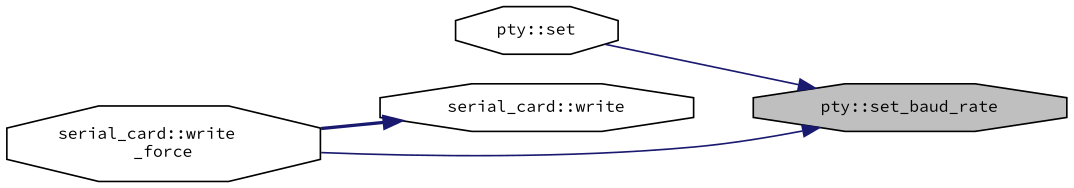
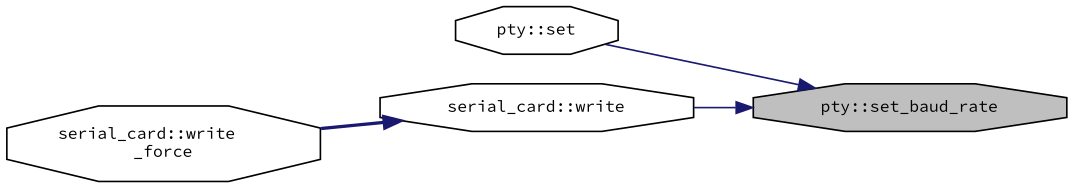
(563, 154) -> (715, 108)
